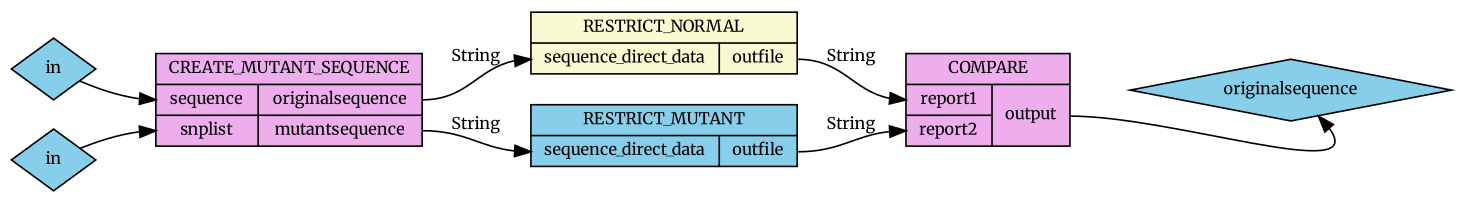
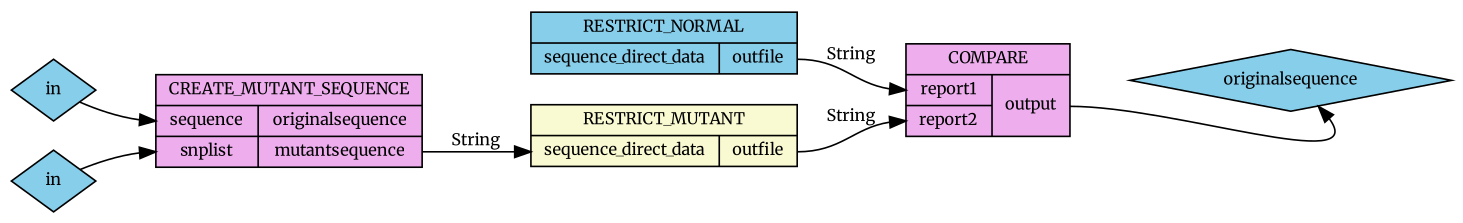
(664, 43) -> (664, 43)
(470, 84) -> none
(664, 136) -> (664, 136)
